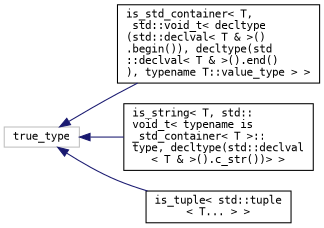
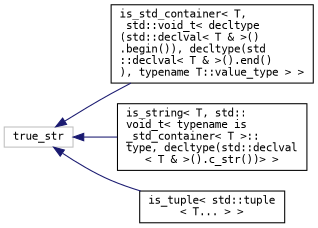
(42, 137) -> (39, 137)
